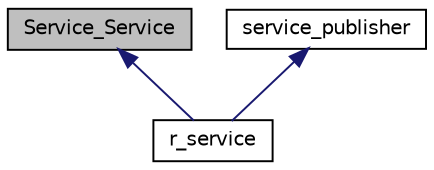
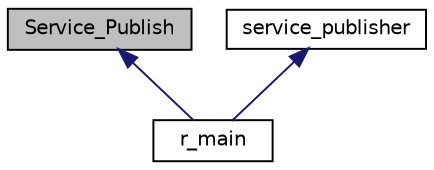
(100, 29) -> (100, 29)
(213, 141) -> (213, 141)
